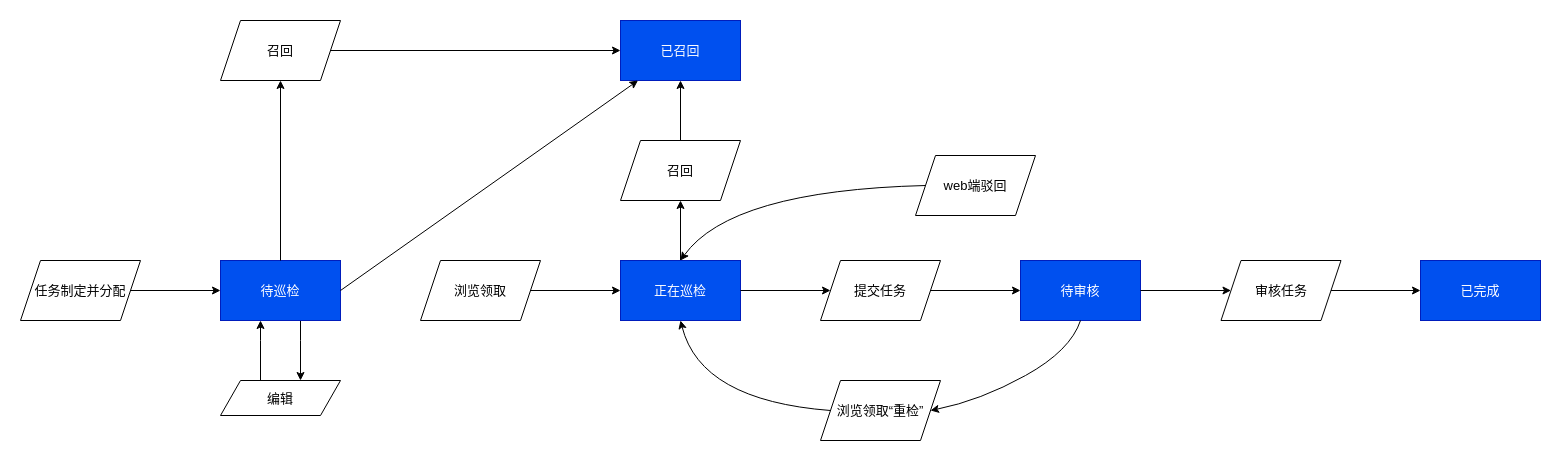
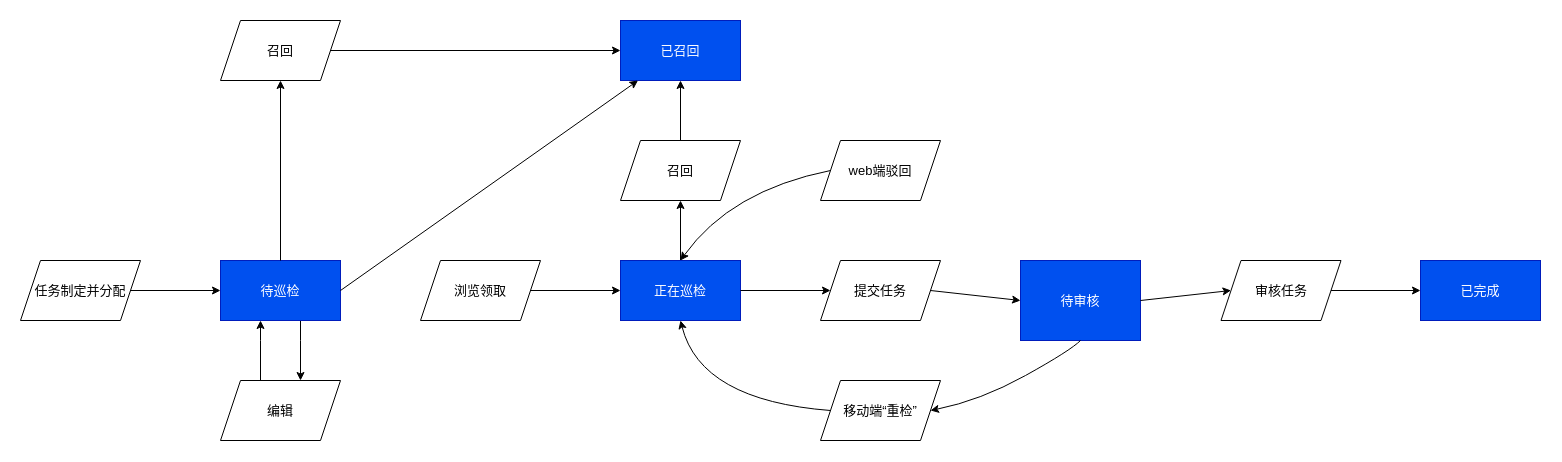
(976, 186) -> (881, 171)
(1081, 291) -> (1081, 301)
(281, 398) -> (281, 411)
(881, 411) -> (881, 411)
